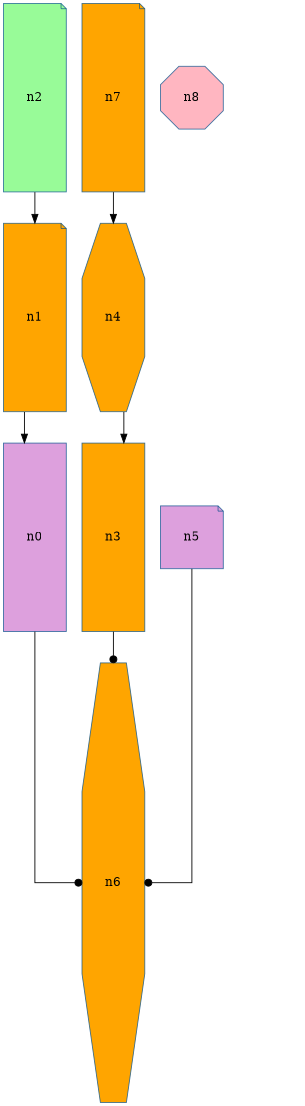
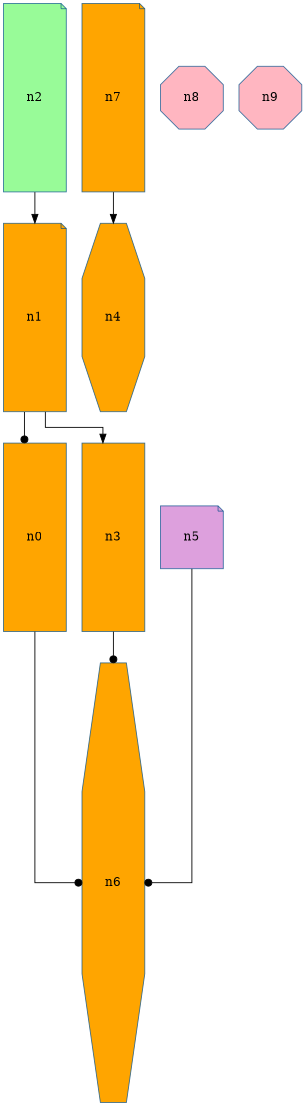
none -> (270, 98)
(124, 423) -> (70, 427)
(24, 424) -> (24, 424)
(35, 537) -> (35, 537)
